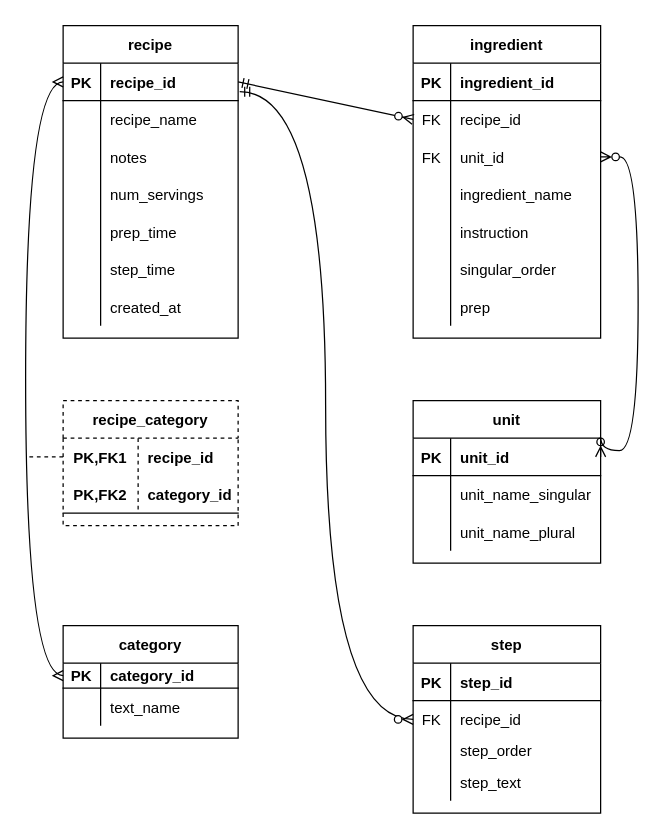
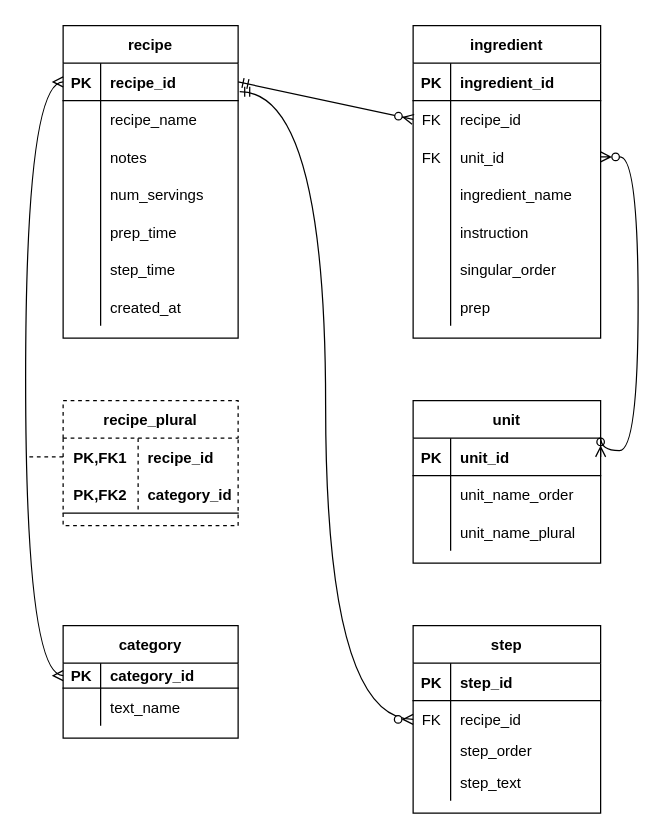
(150, 420) -> (150, 420)
(530, 495) -> (521, 495)
